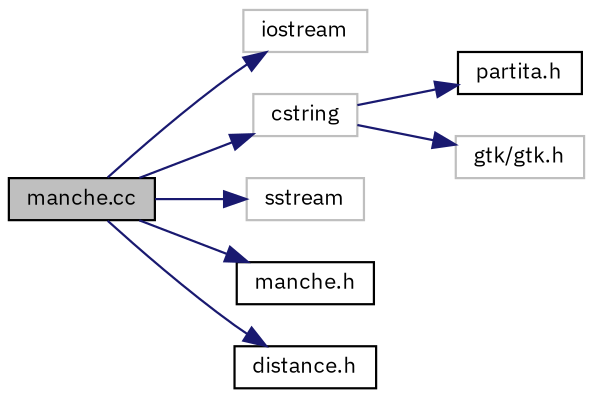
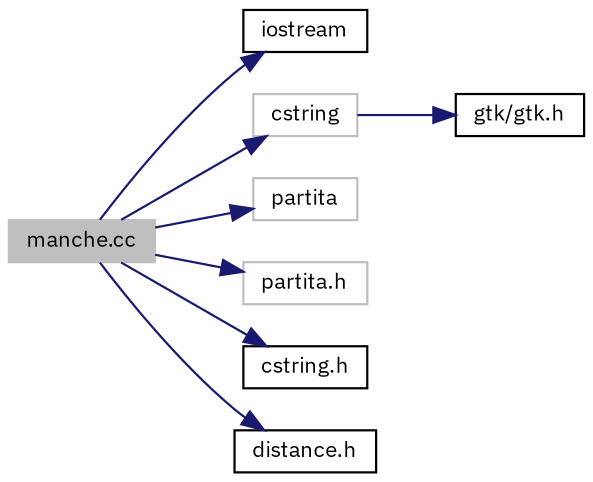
(305, 31) -> (305, 31)
(520, 73) -> (305, 283)
(396, 97) -> (188, 261)
(520, 157) -> (520, 115)
(82, 199) -> (82, 241)
(305, 199) -> (305, 199)
(305, 283) -> (305, 367)
